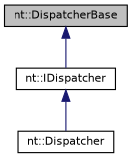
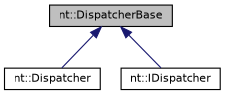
(66, 116) -> (78, 52)
